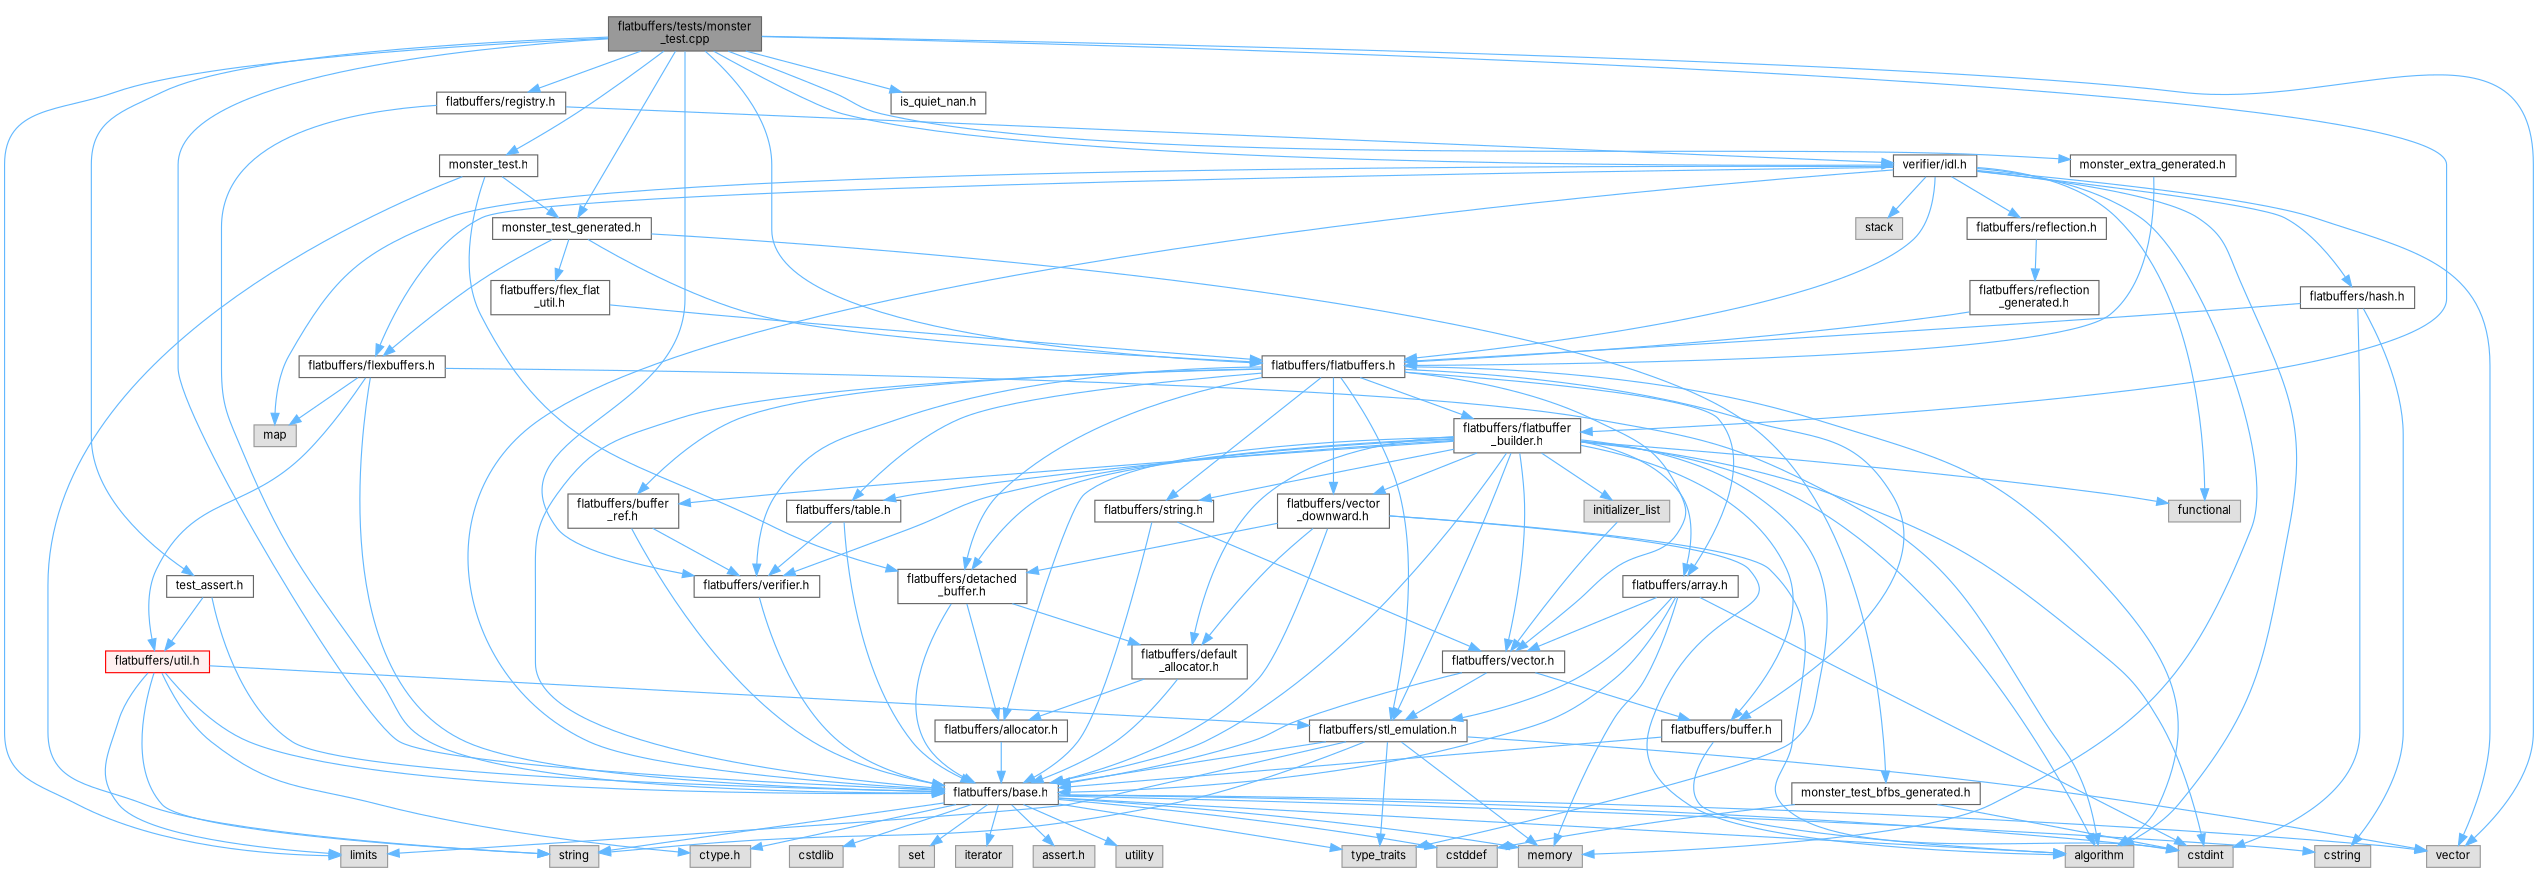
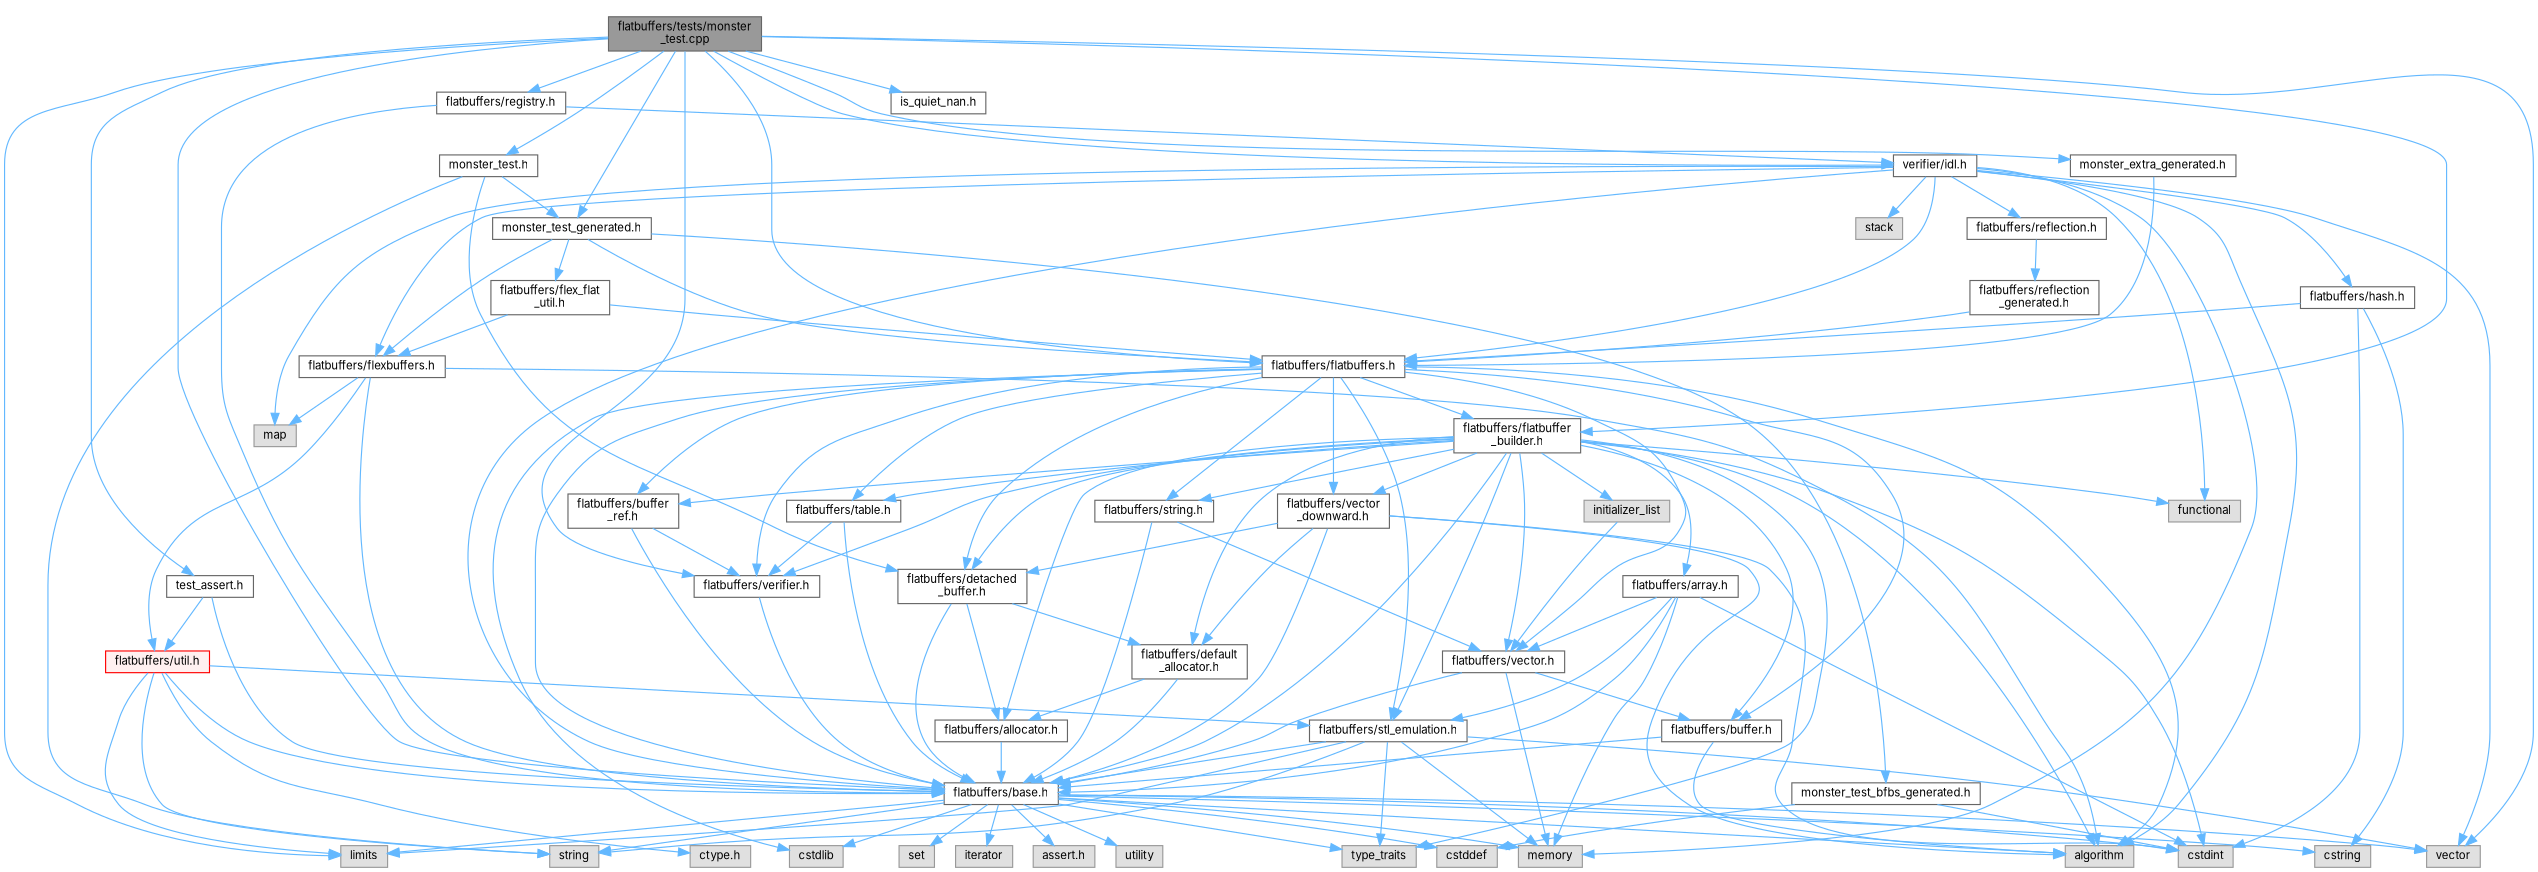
none -> (458, 333)
(1726, 432) -> (648, 405)
(1451, 693) -> (1527, 758)
(859, 825) -> (672, 826)
